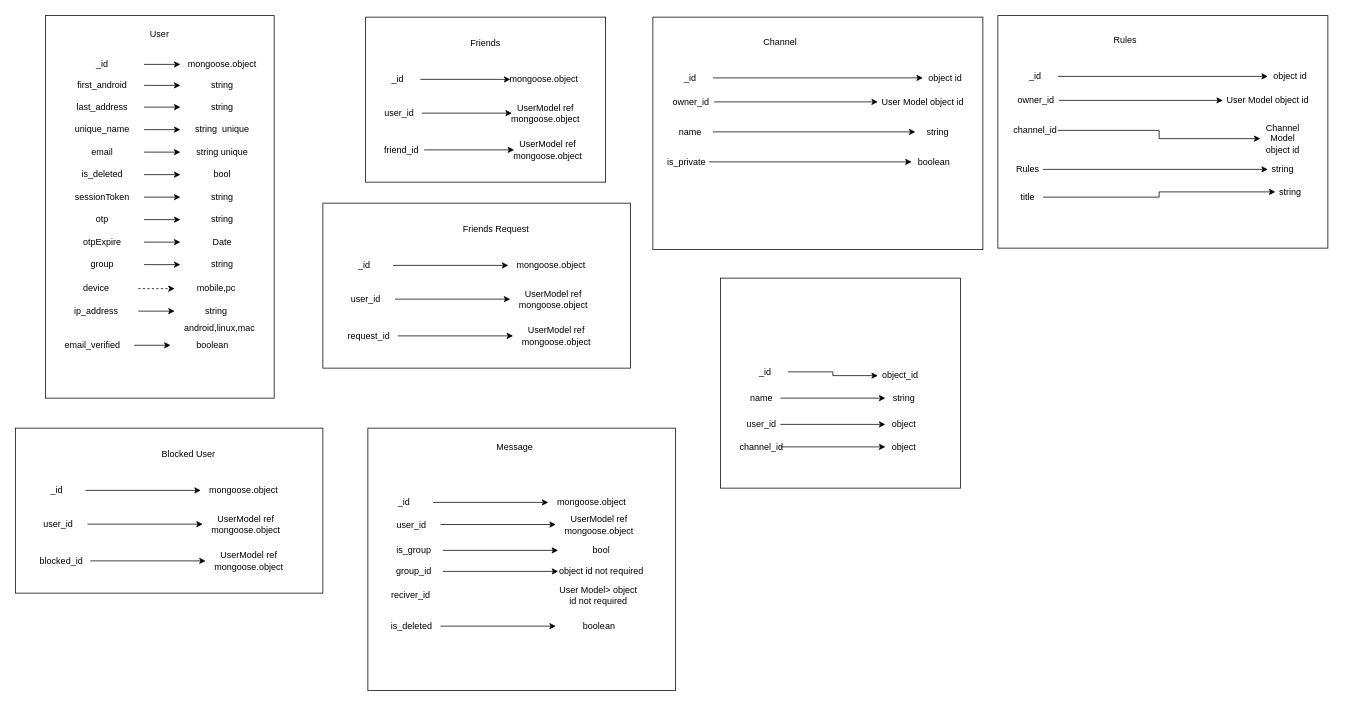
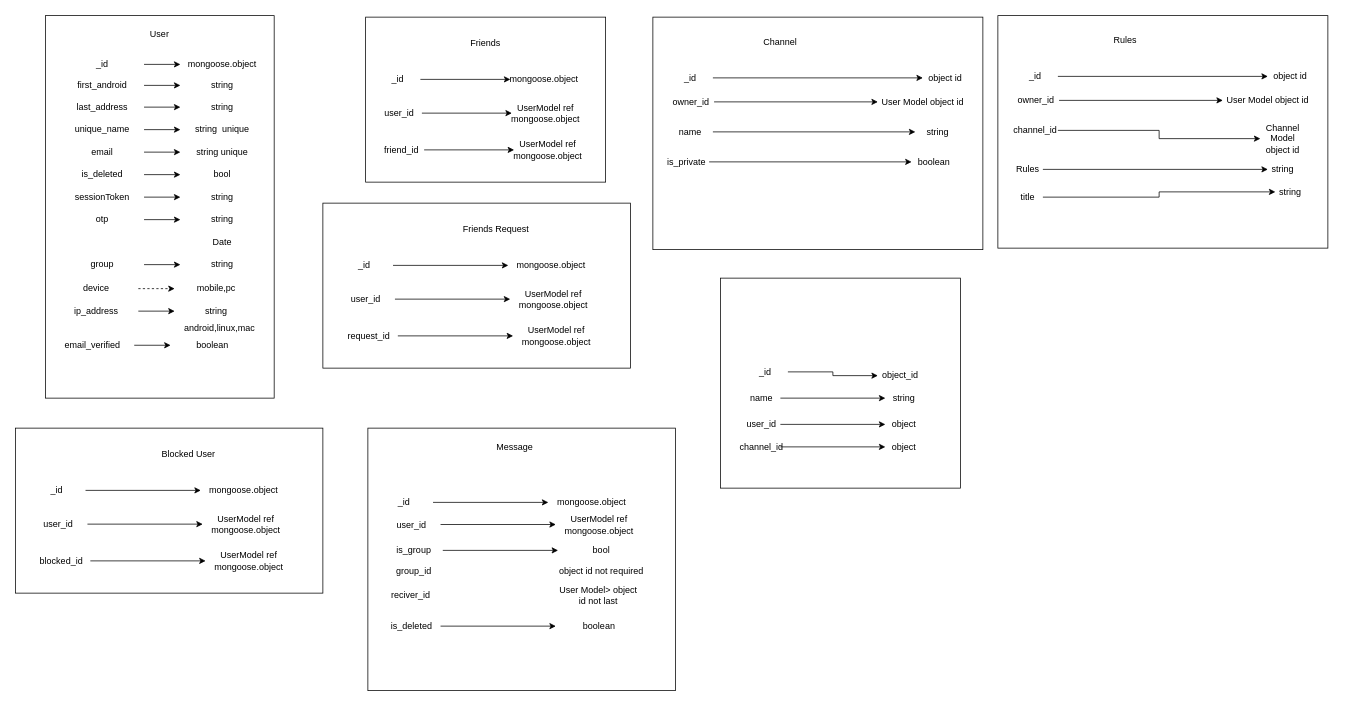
(102, 242) -> none
(174, 242) -> none
(498, 571) -> none
(599, 595) -> (599, 595)
